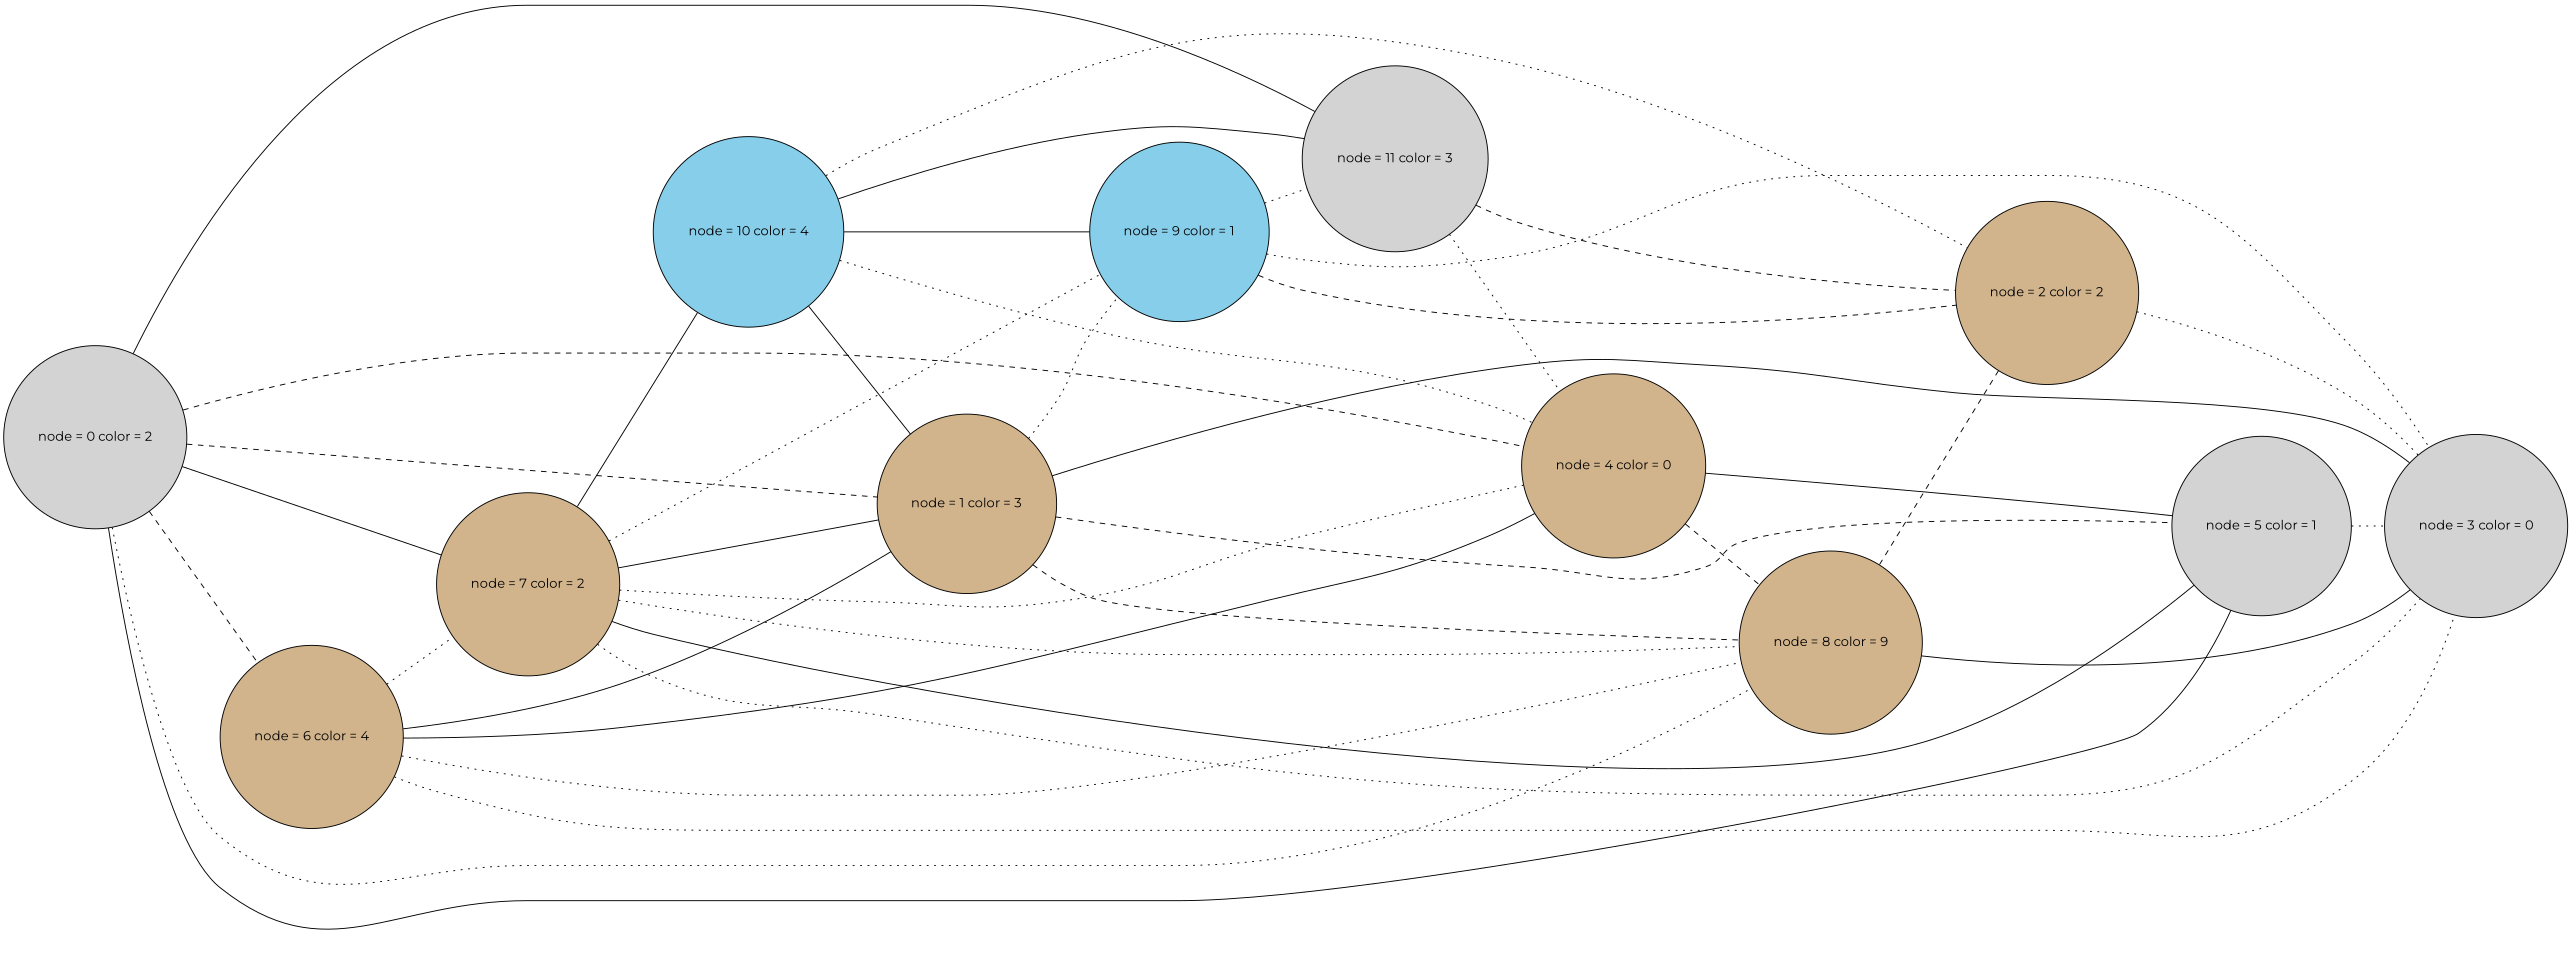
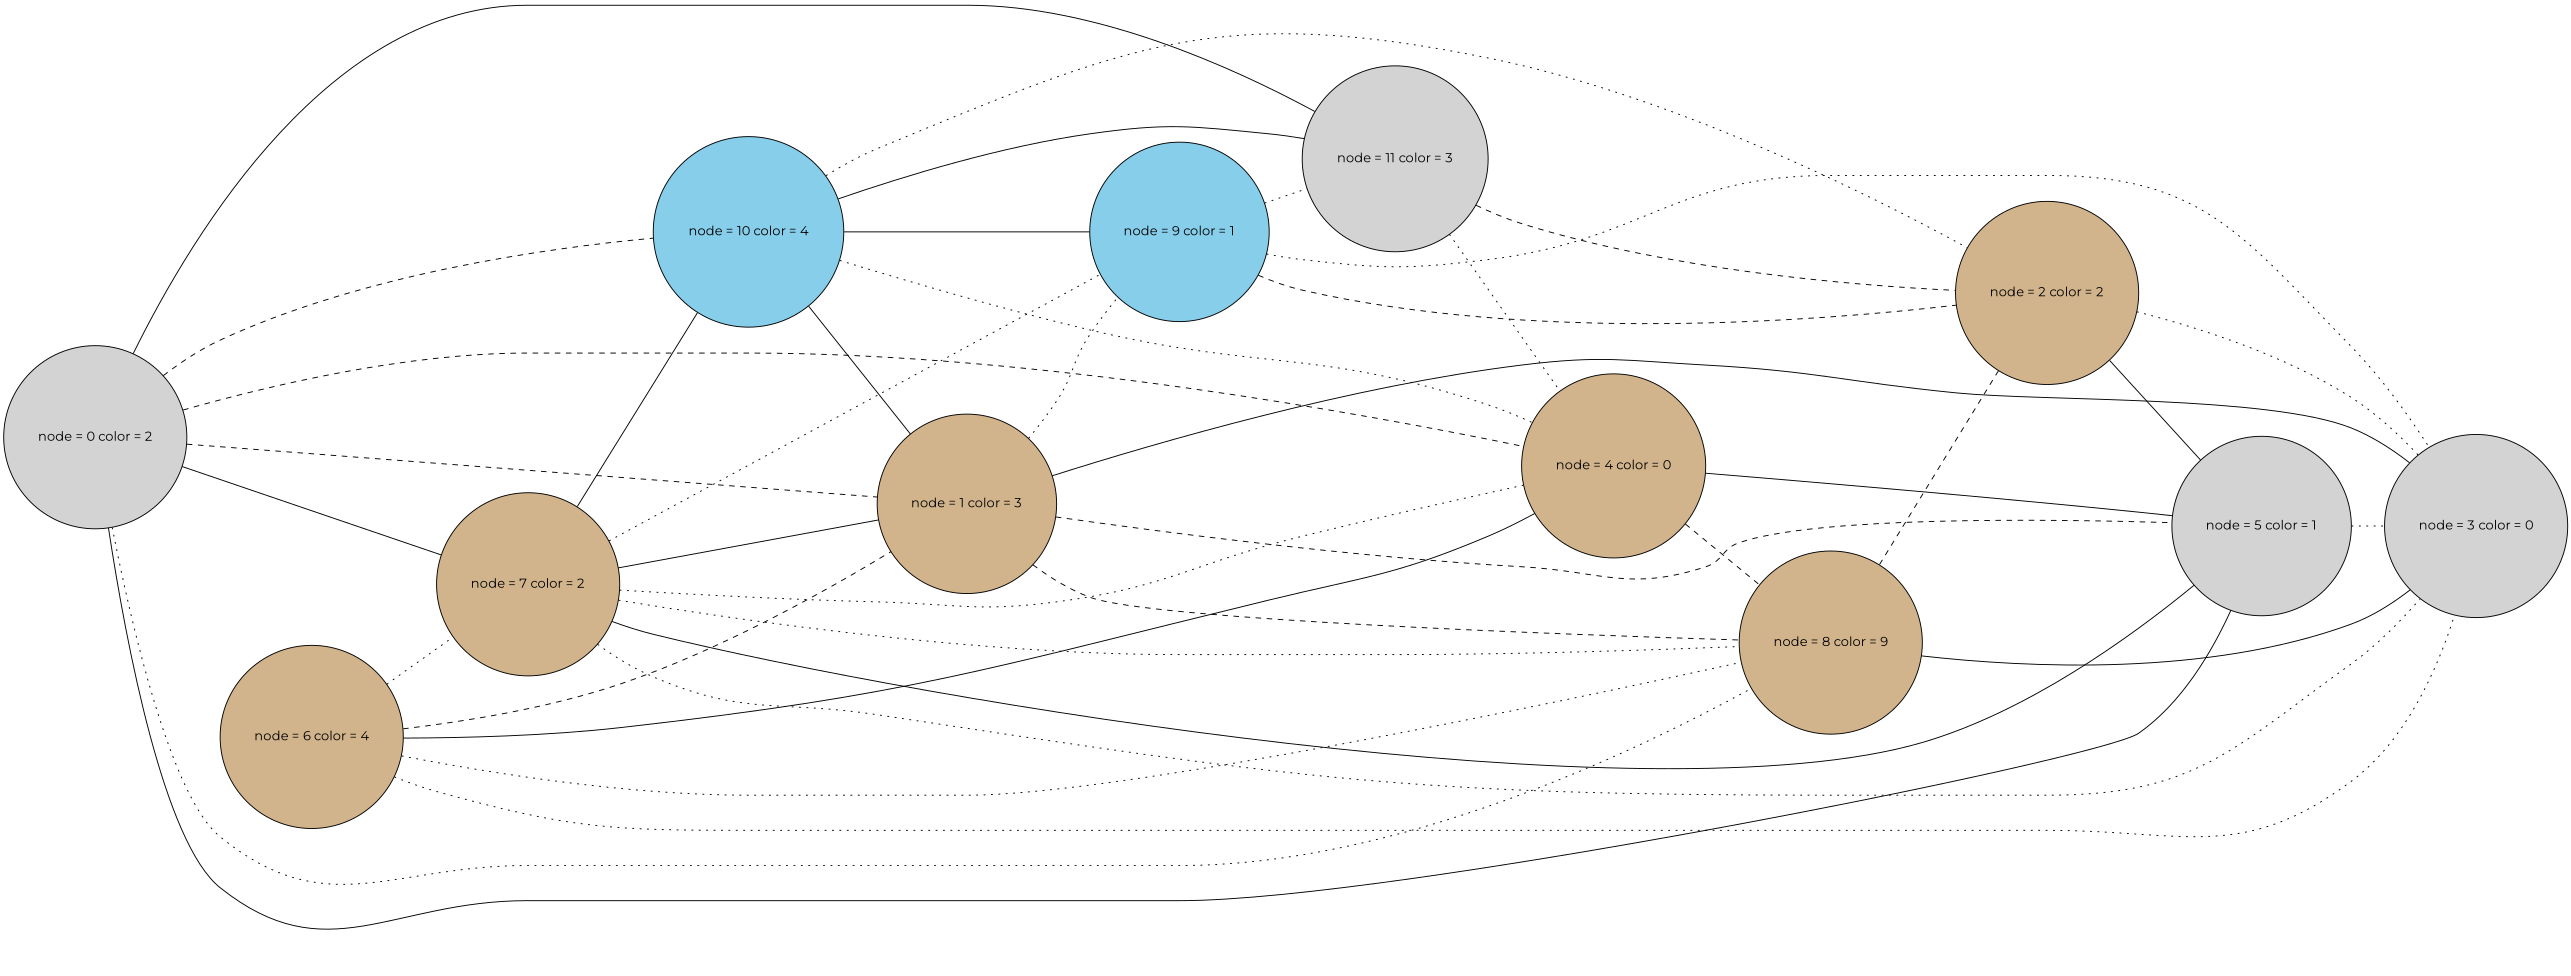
none -> (2155, 410)
(203, 587) -> (400, 280)
(658, 670) -> (658, 670)
